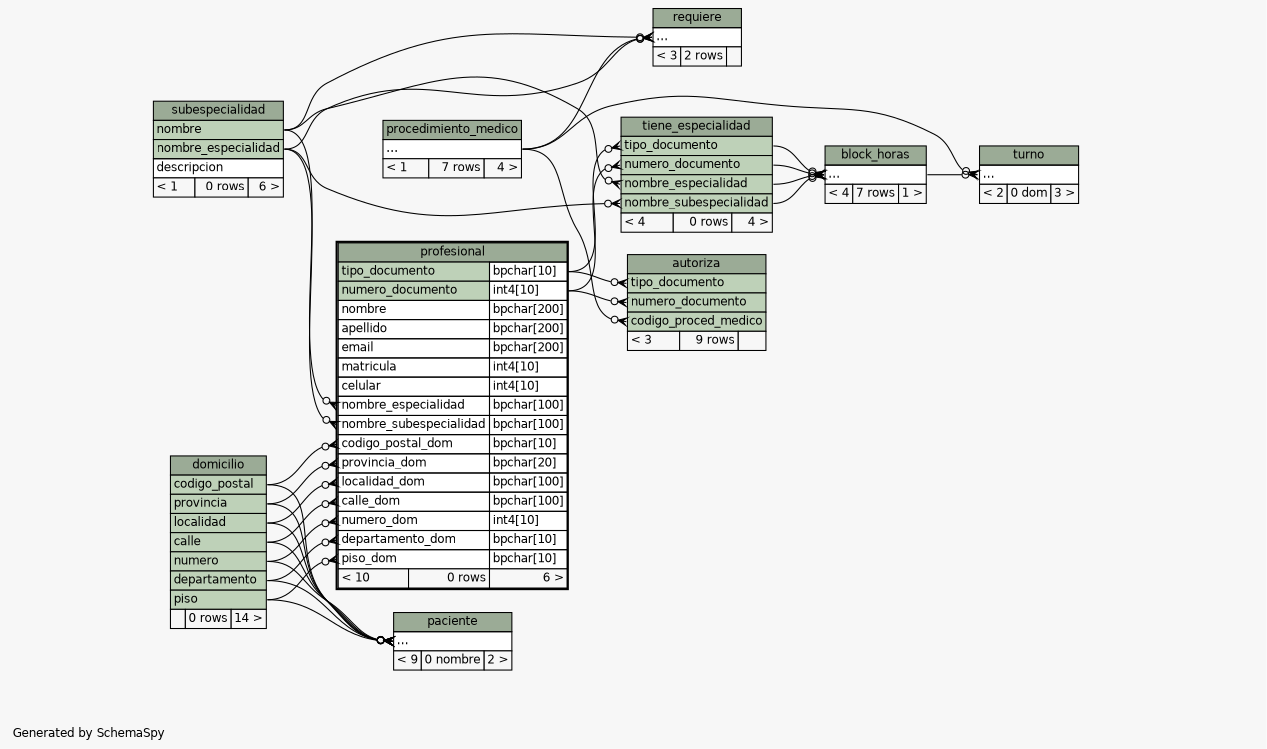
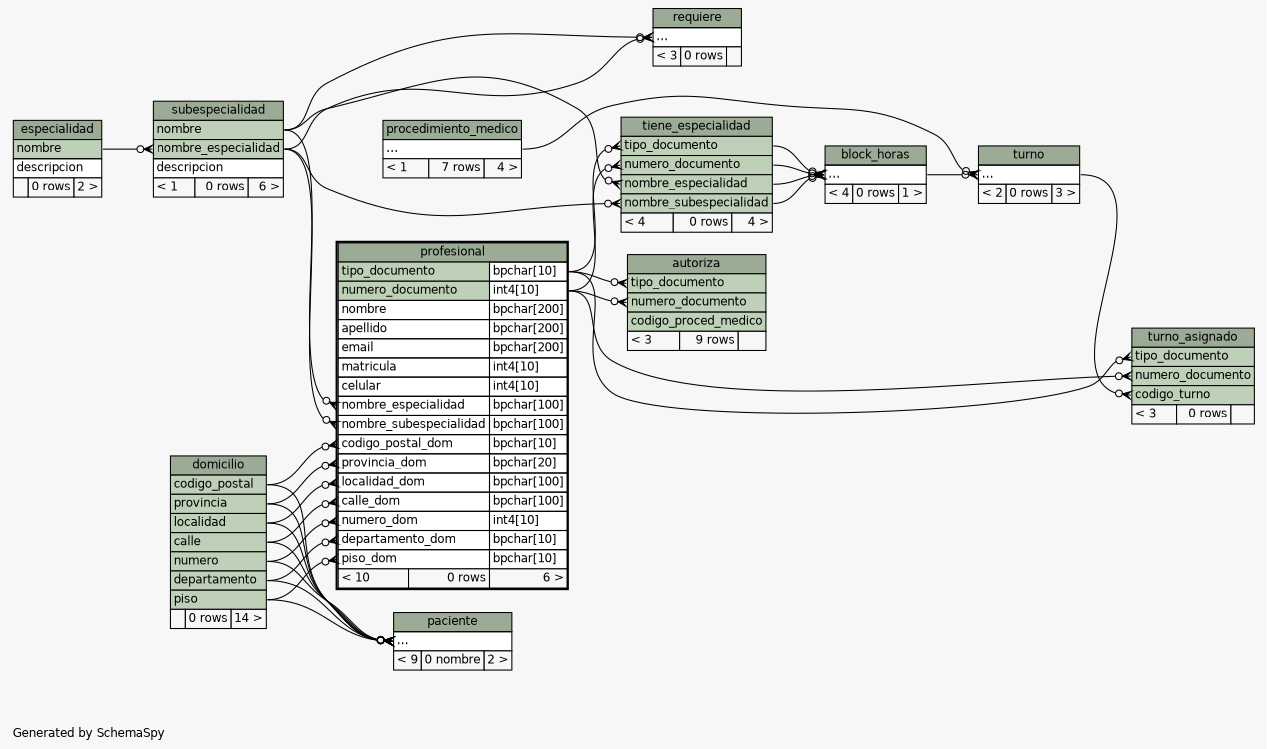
(704, 56) -> (704, 56)
(584, 100) -> none
none -> (57, 159)
(876, 193) -> (876, 193)
(1029, 193) -> (1029, 193)
(576, 226) -> none
none -> (1193, 376)
